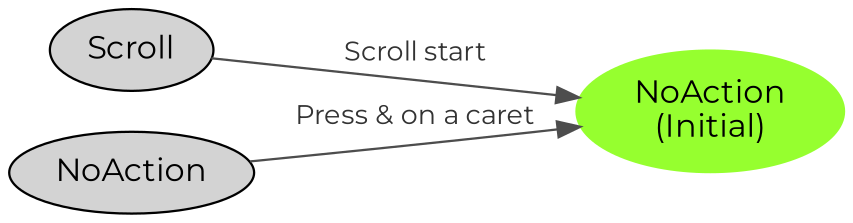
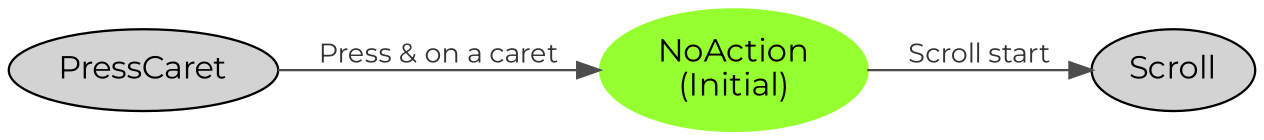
(384, 77) -> (968, 70)
(132, 173) -> (143, 70)
